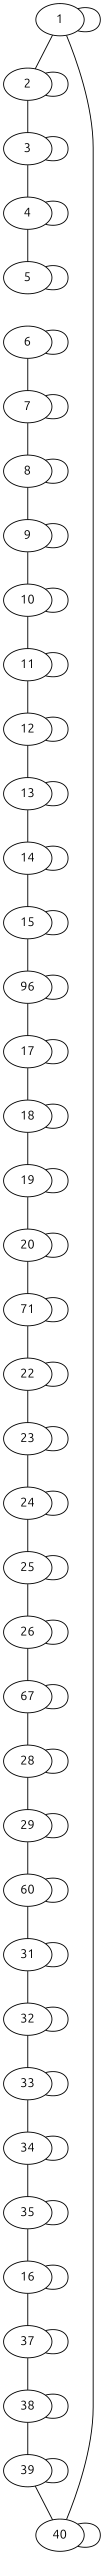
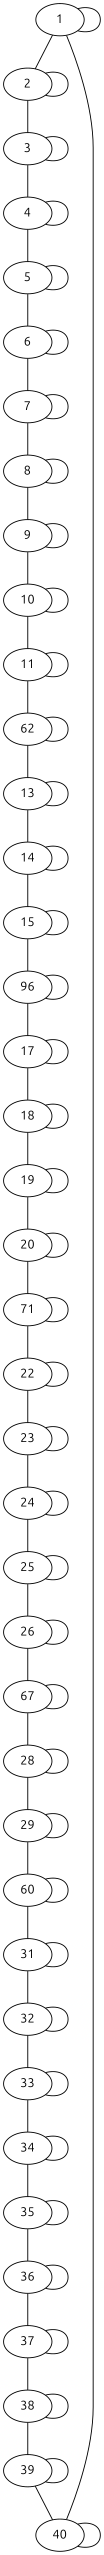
none -> (28, 310)
(28, 729) -> (28, 729)
(28, 2277) -> (28, 2277)
